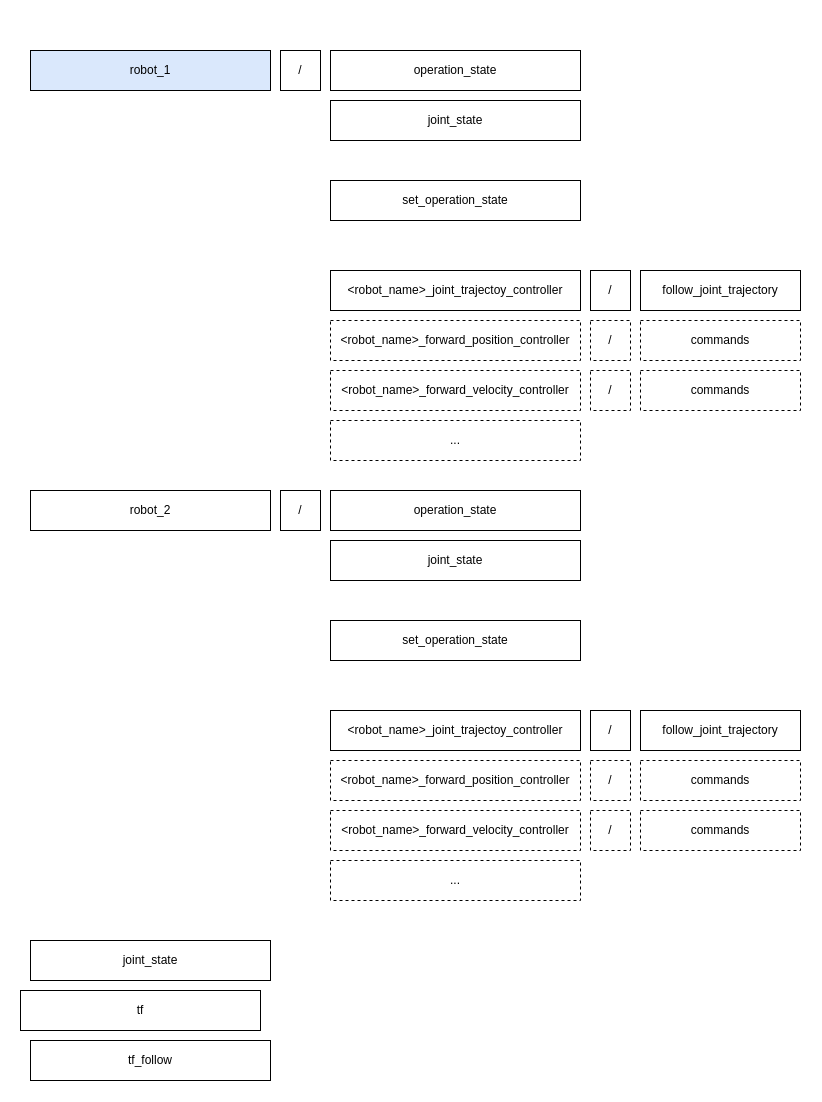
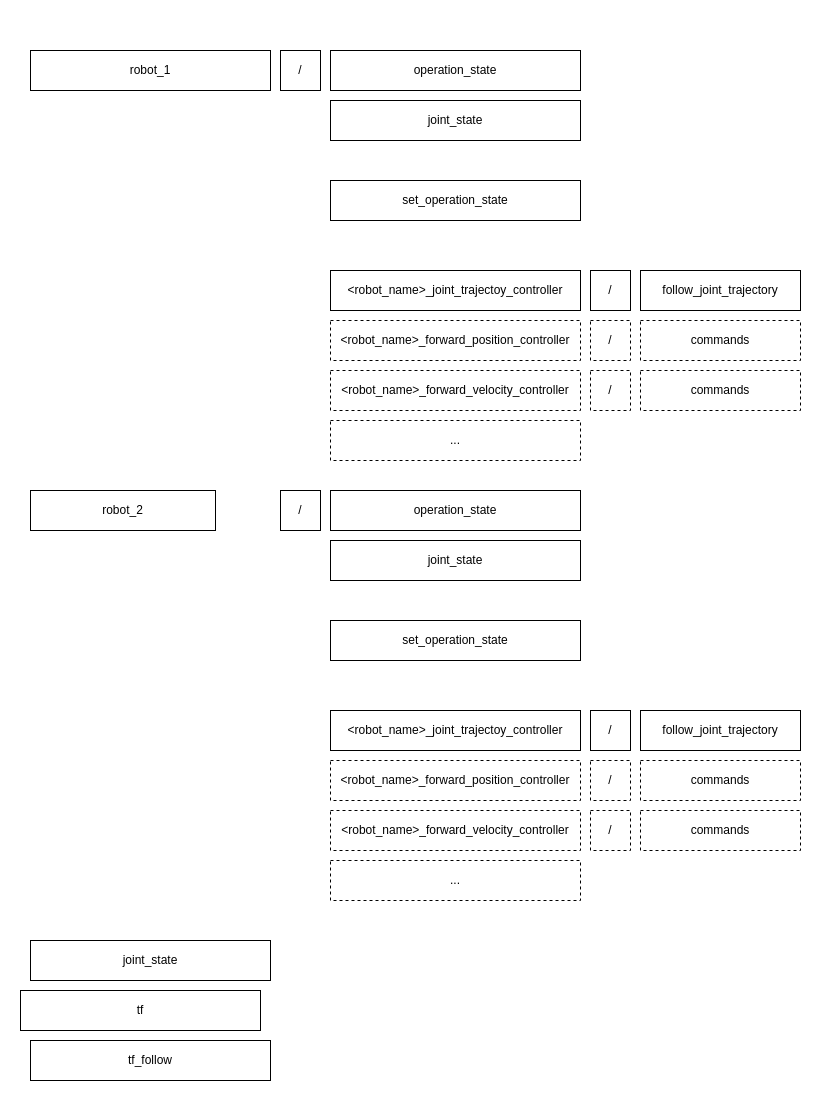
(151, 71) -> (151, 71)
(151, 511) -> (123, 511)
